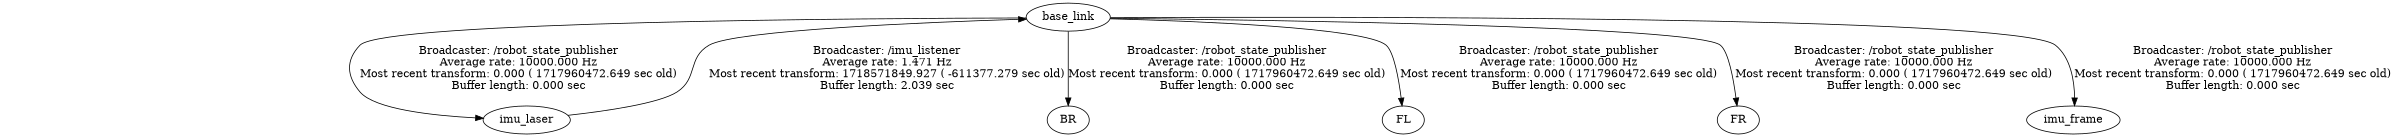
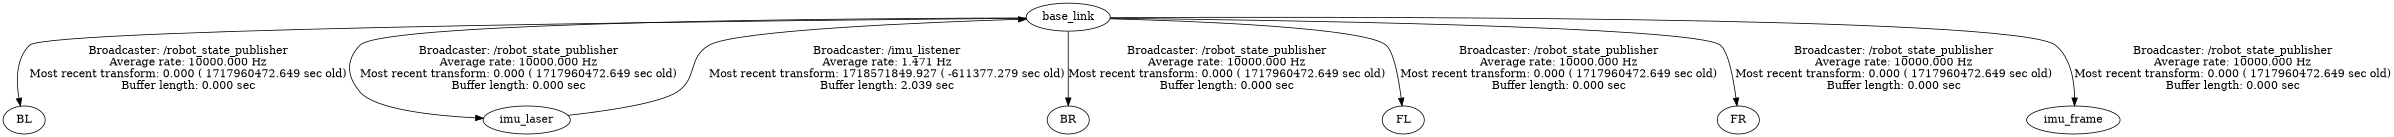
none -> (24, 120)
